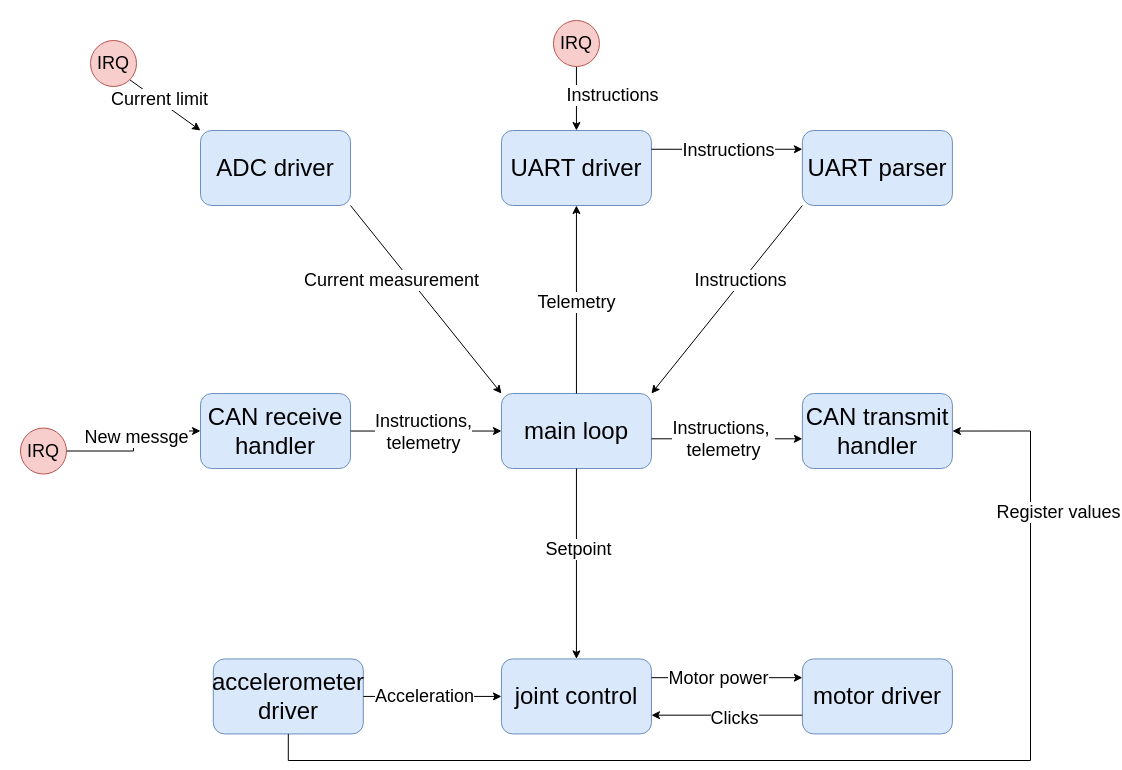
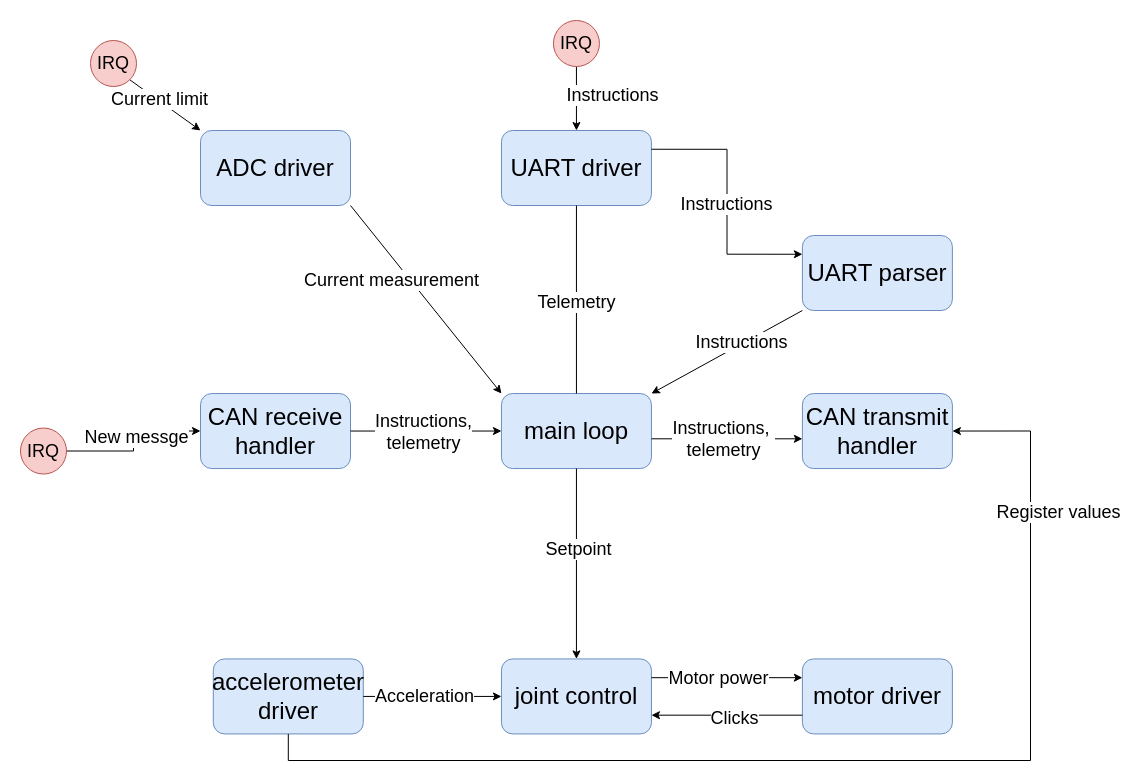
(877, 168) -> (877, 273)
(576, 213) -> (576, 210)
